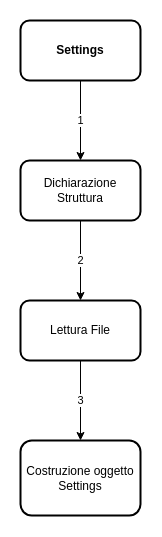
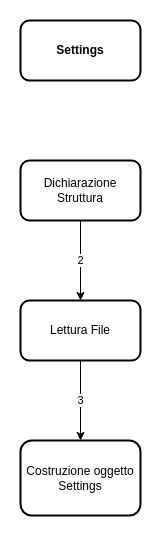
(81, 117) -> none
